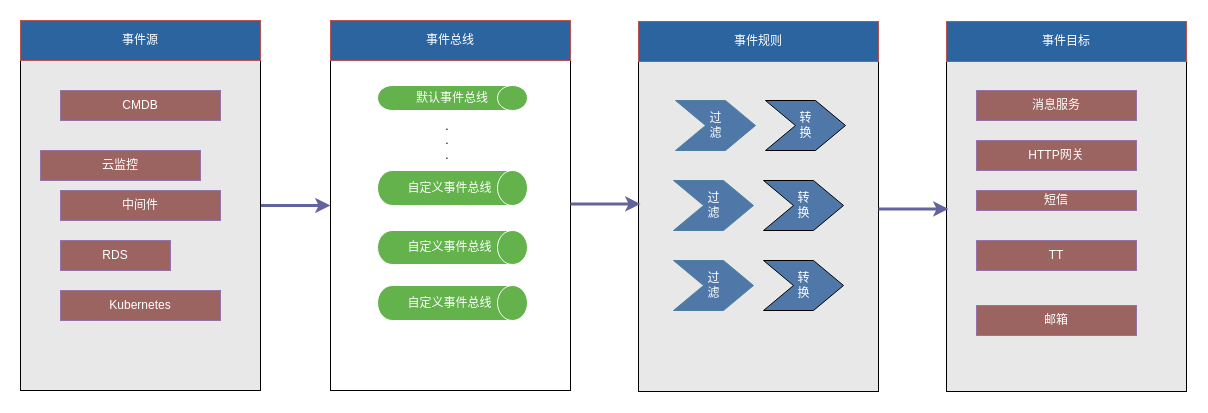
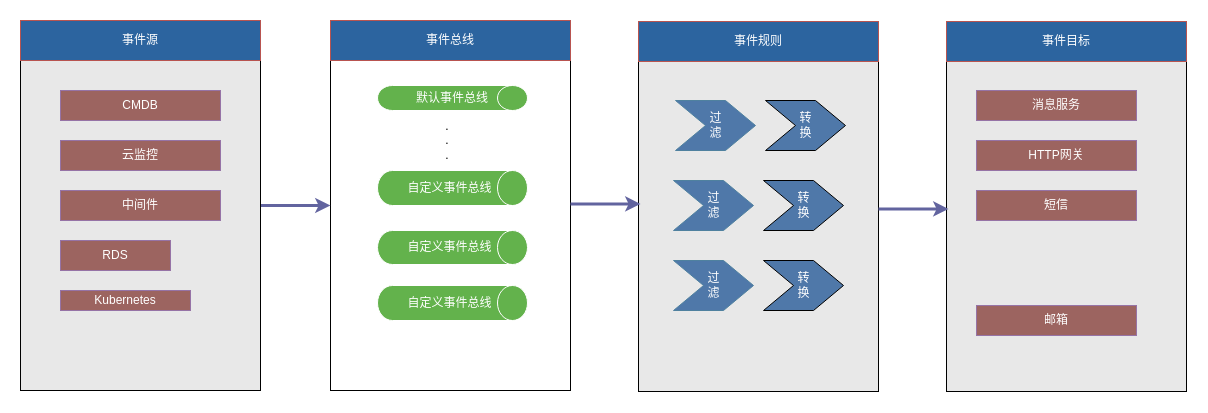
(121, 166) -> (141, 156)
(1057, 201) -> (1057, 206)
(1057, 256) -> none
(141, 306) -> (126, 301)
